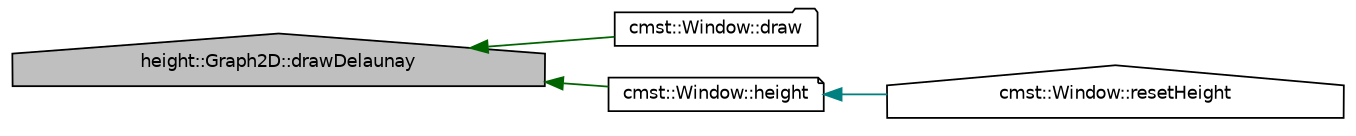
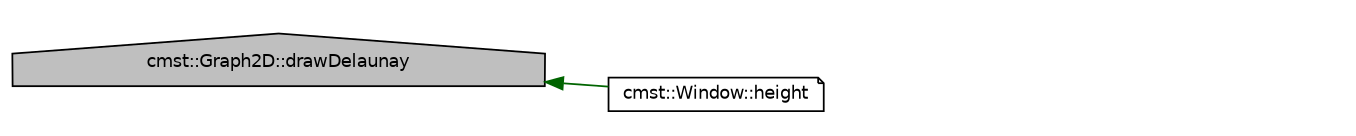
(716, 29) -> none
(279, 63) -> (279, 63)
(1115, 94) -> none
